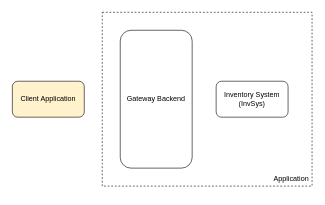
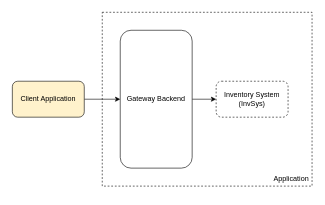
none -> (114, 99)
none -> (210, 99)
(252, 99) -> (252, 99)
